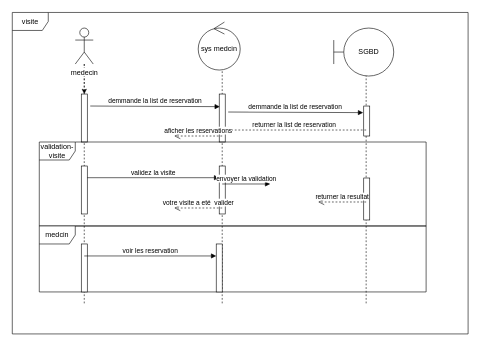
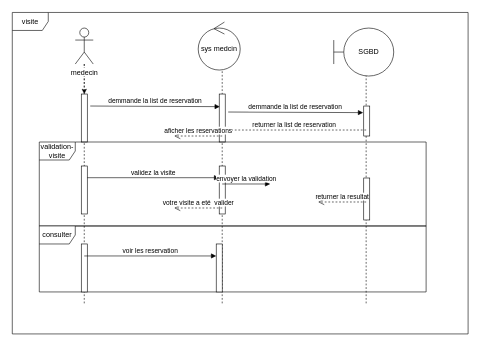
(57, 235) -> (57, 235)
